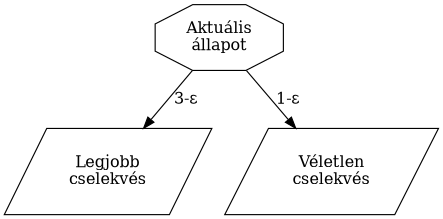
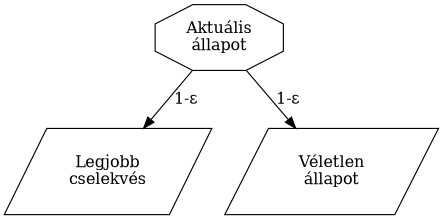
(186, 99) -> (186, 99)
(332, 172) -> (332, 172)
